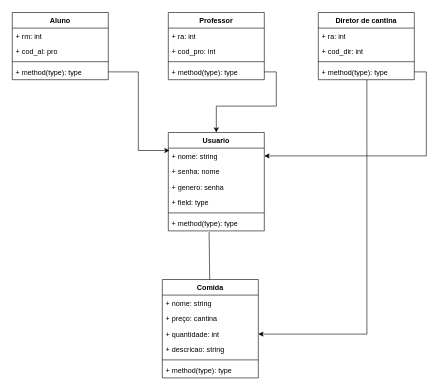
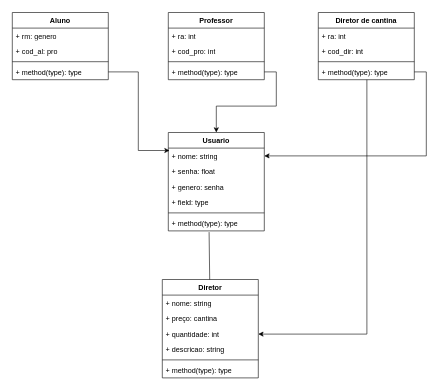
(30, 36) -> (37, 36)
(195, 172) -> (196, 172)
(210, 288) -> (210, 288)
